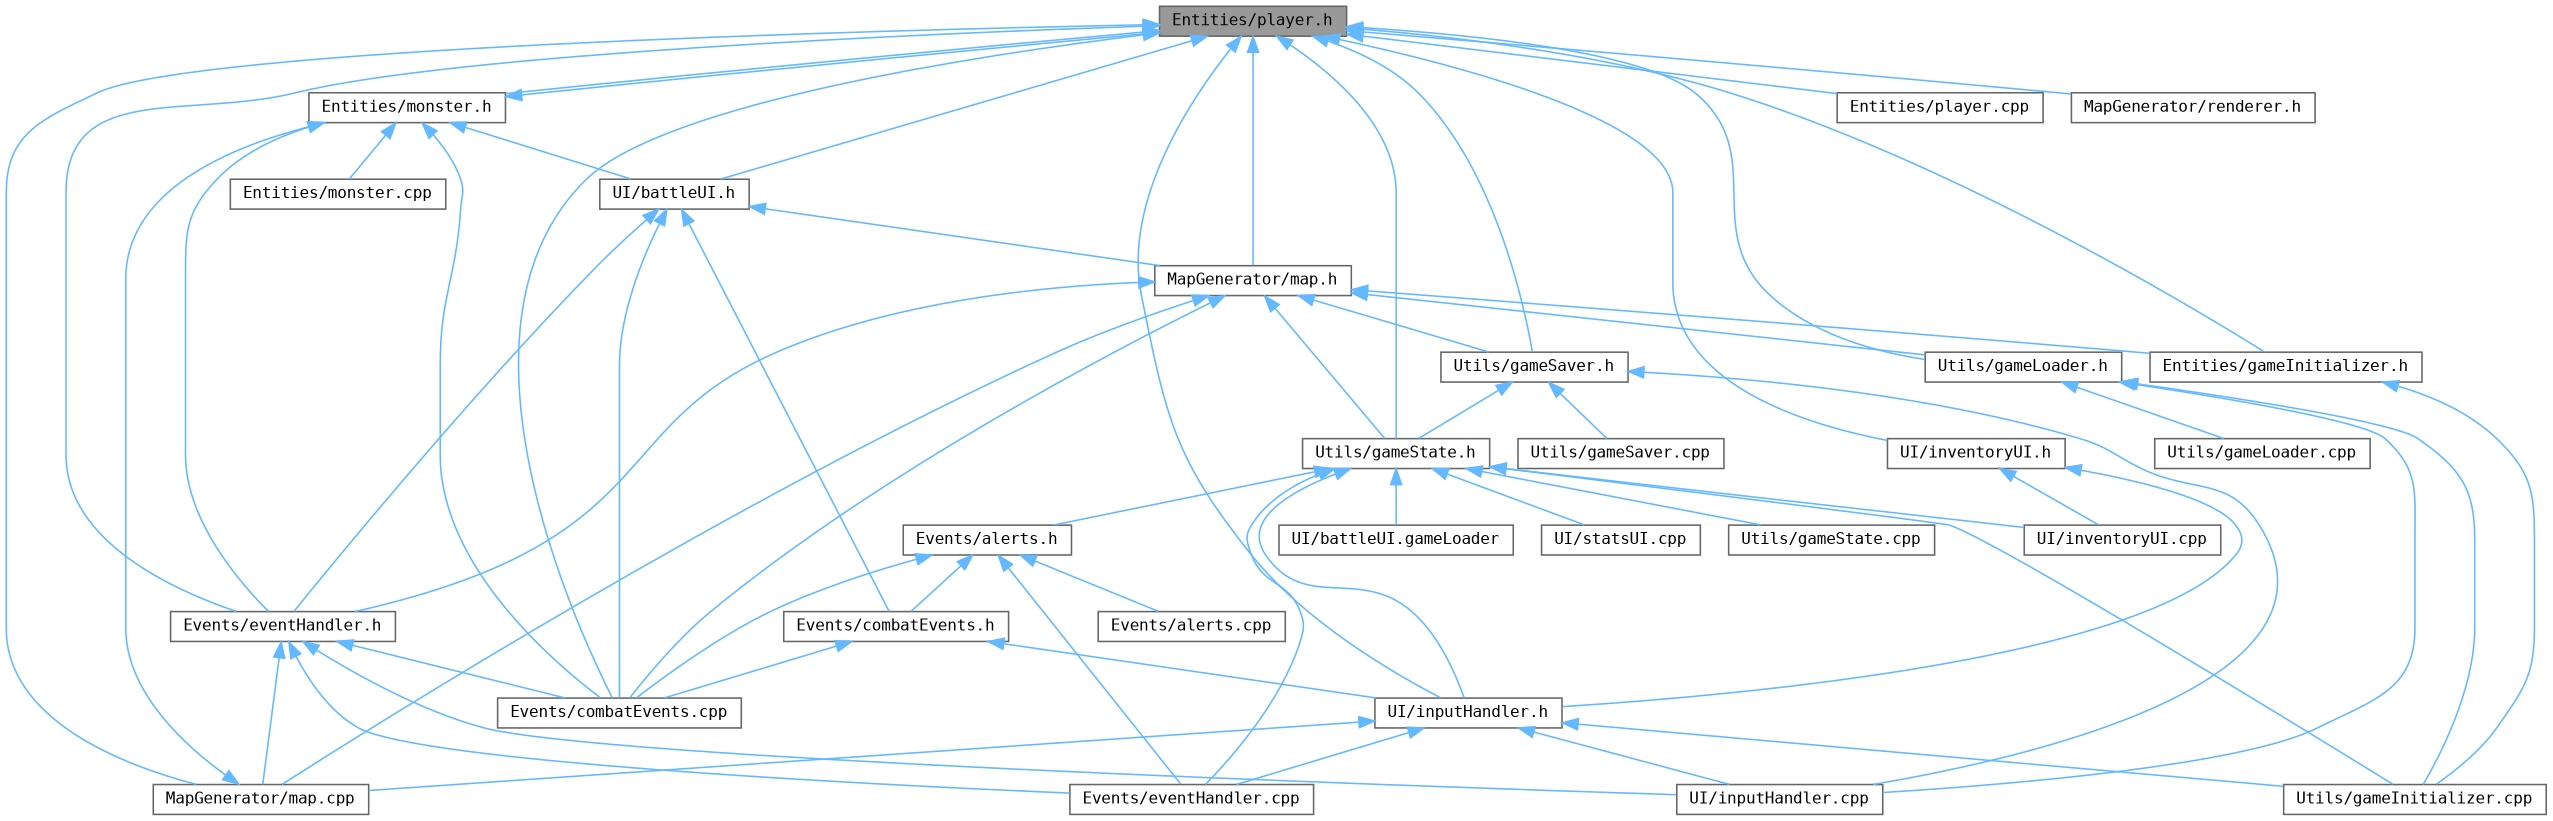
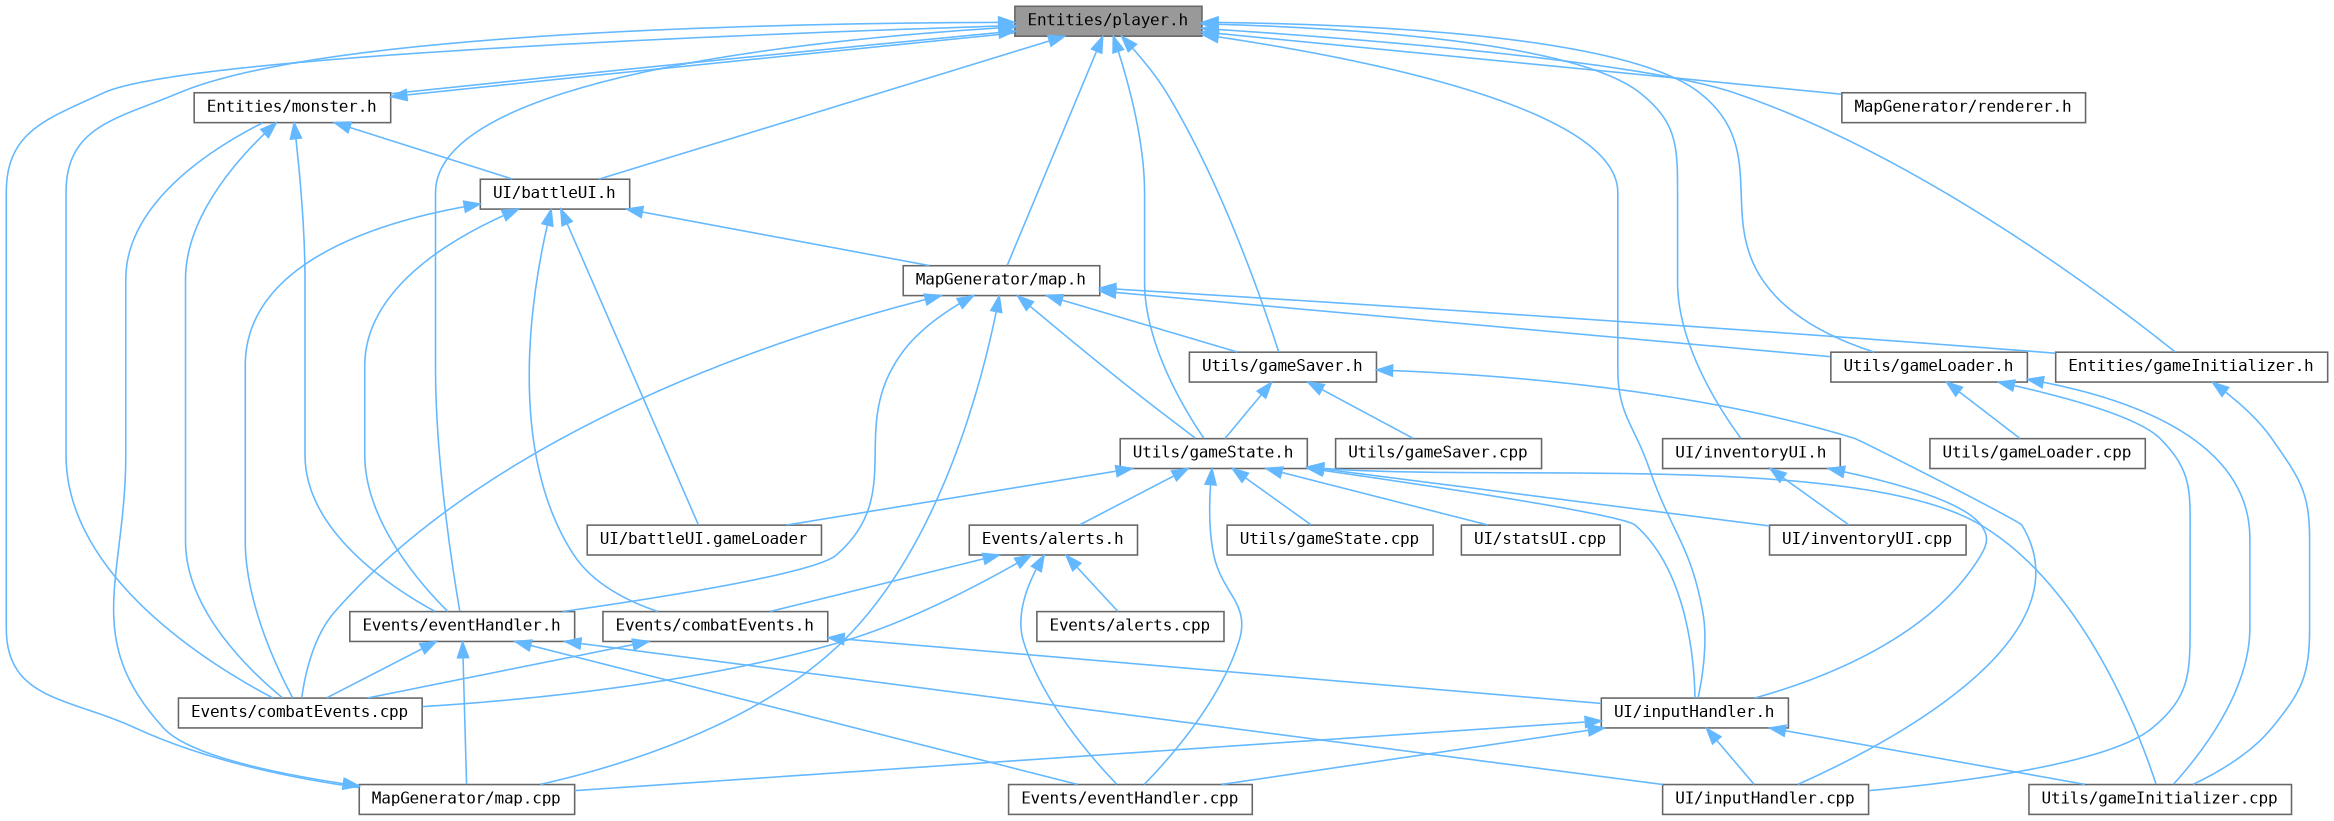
(1940, 108) -> none
(338, 194) -> none
none -> (633, 374)
